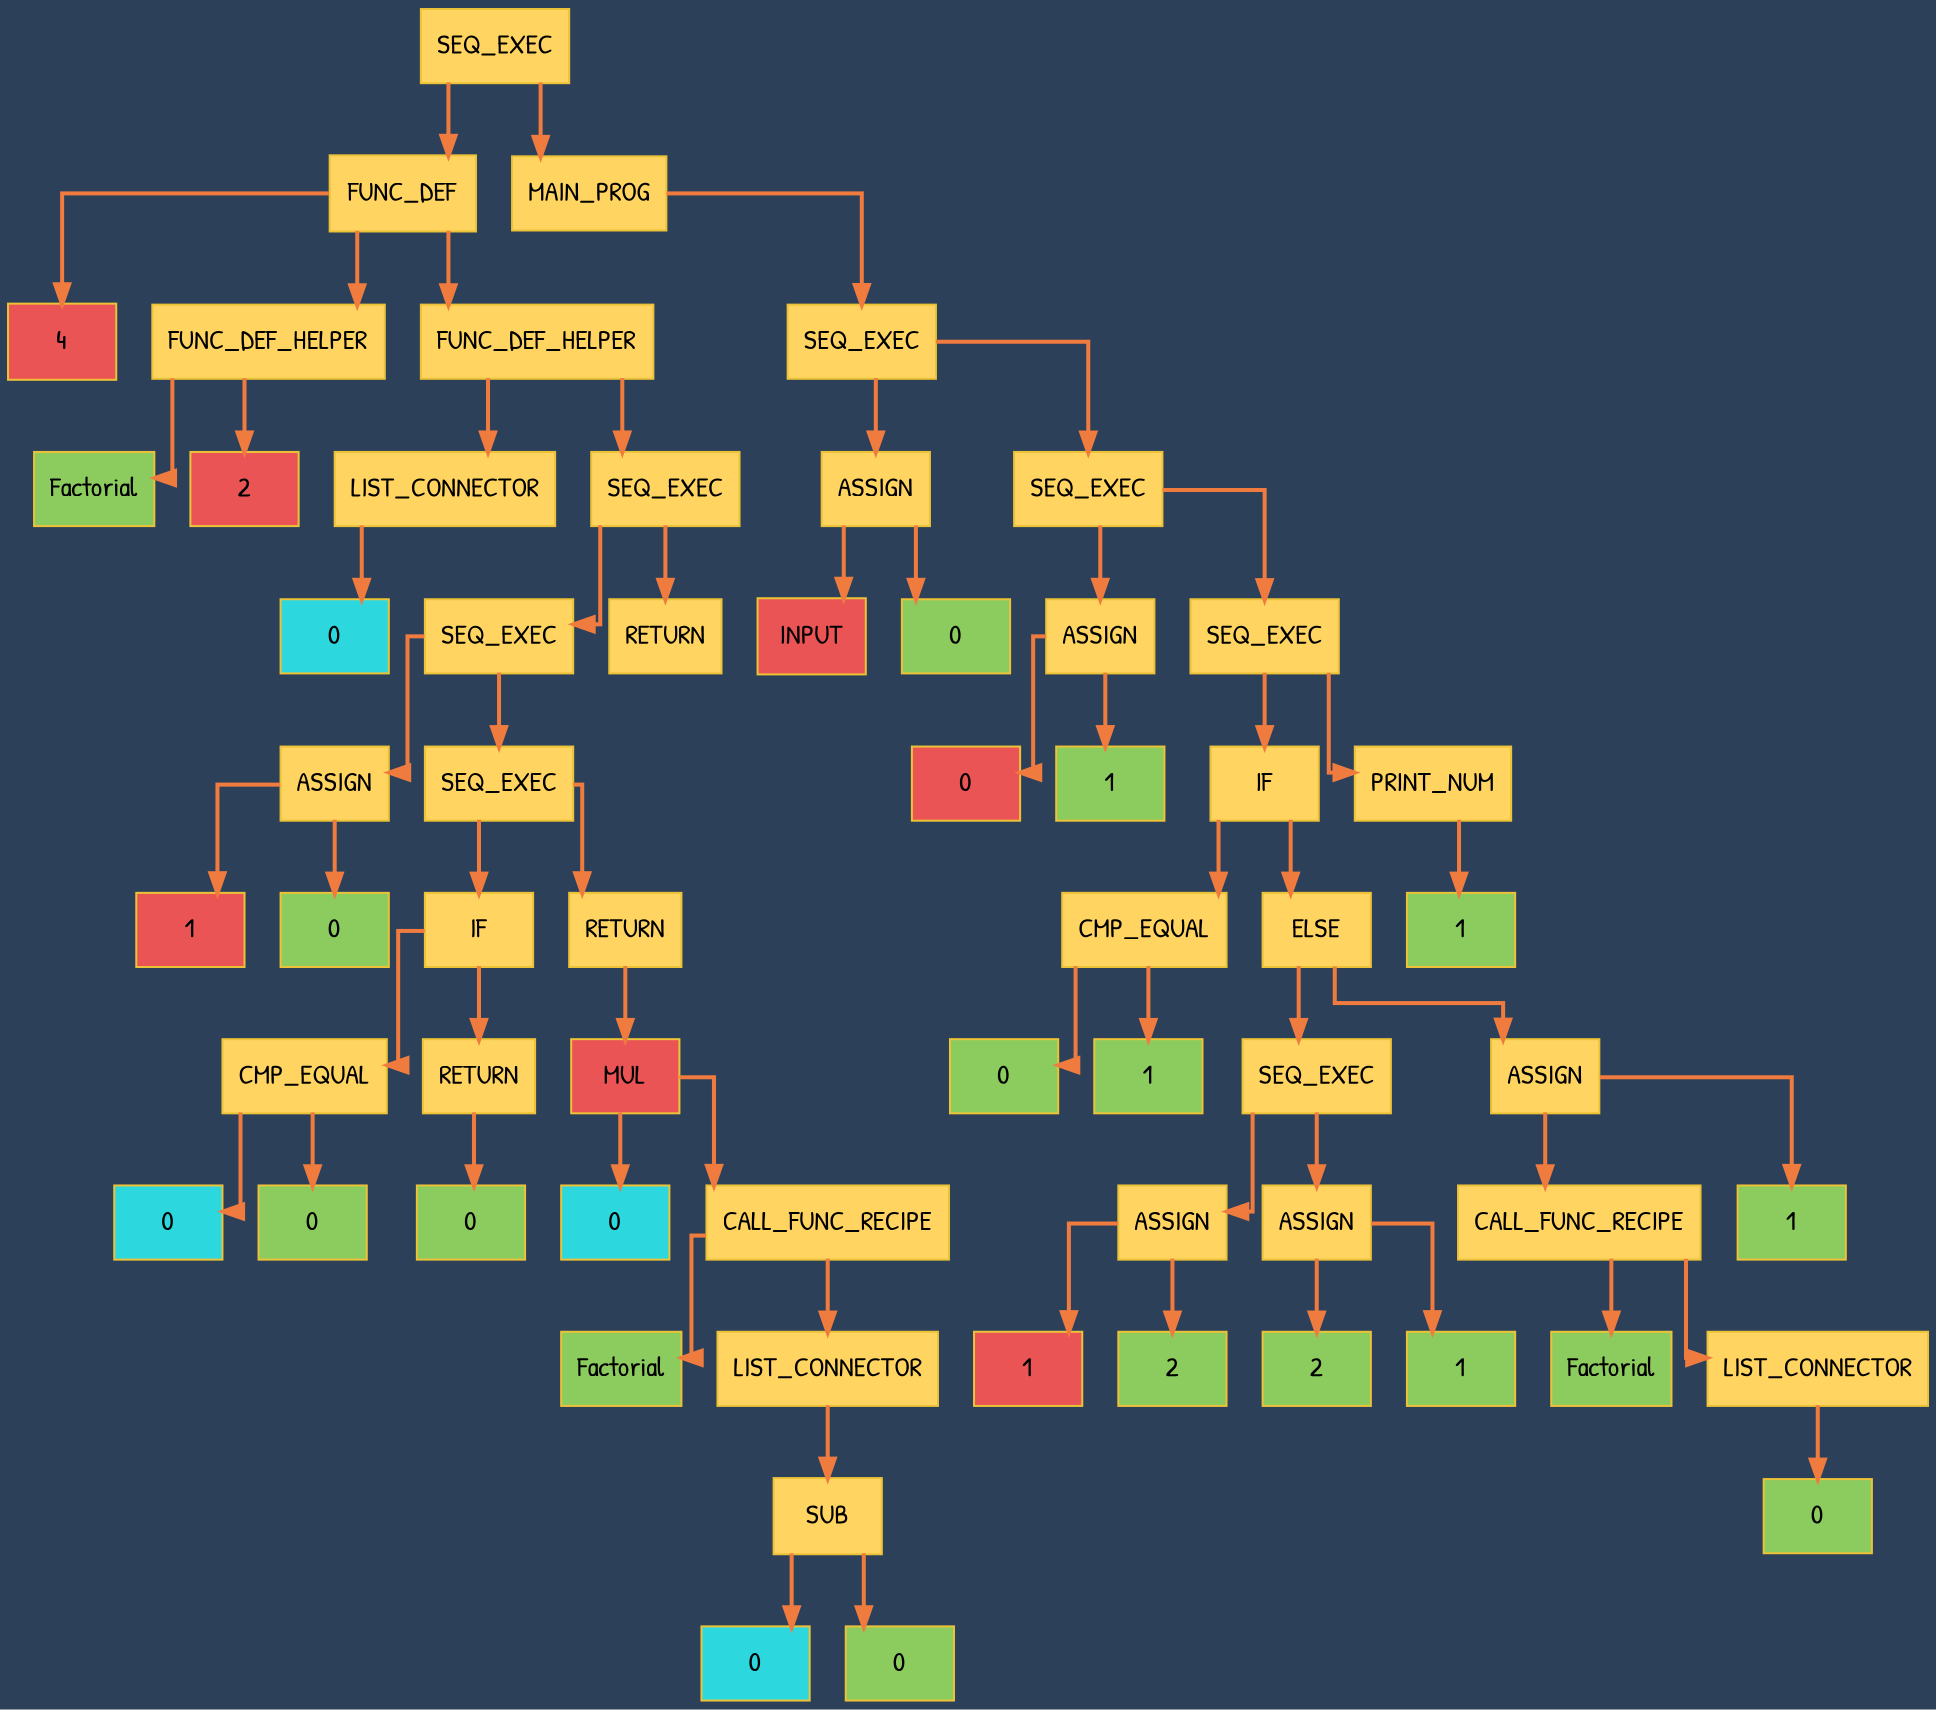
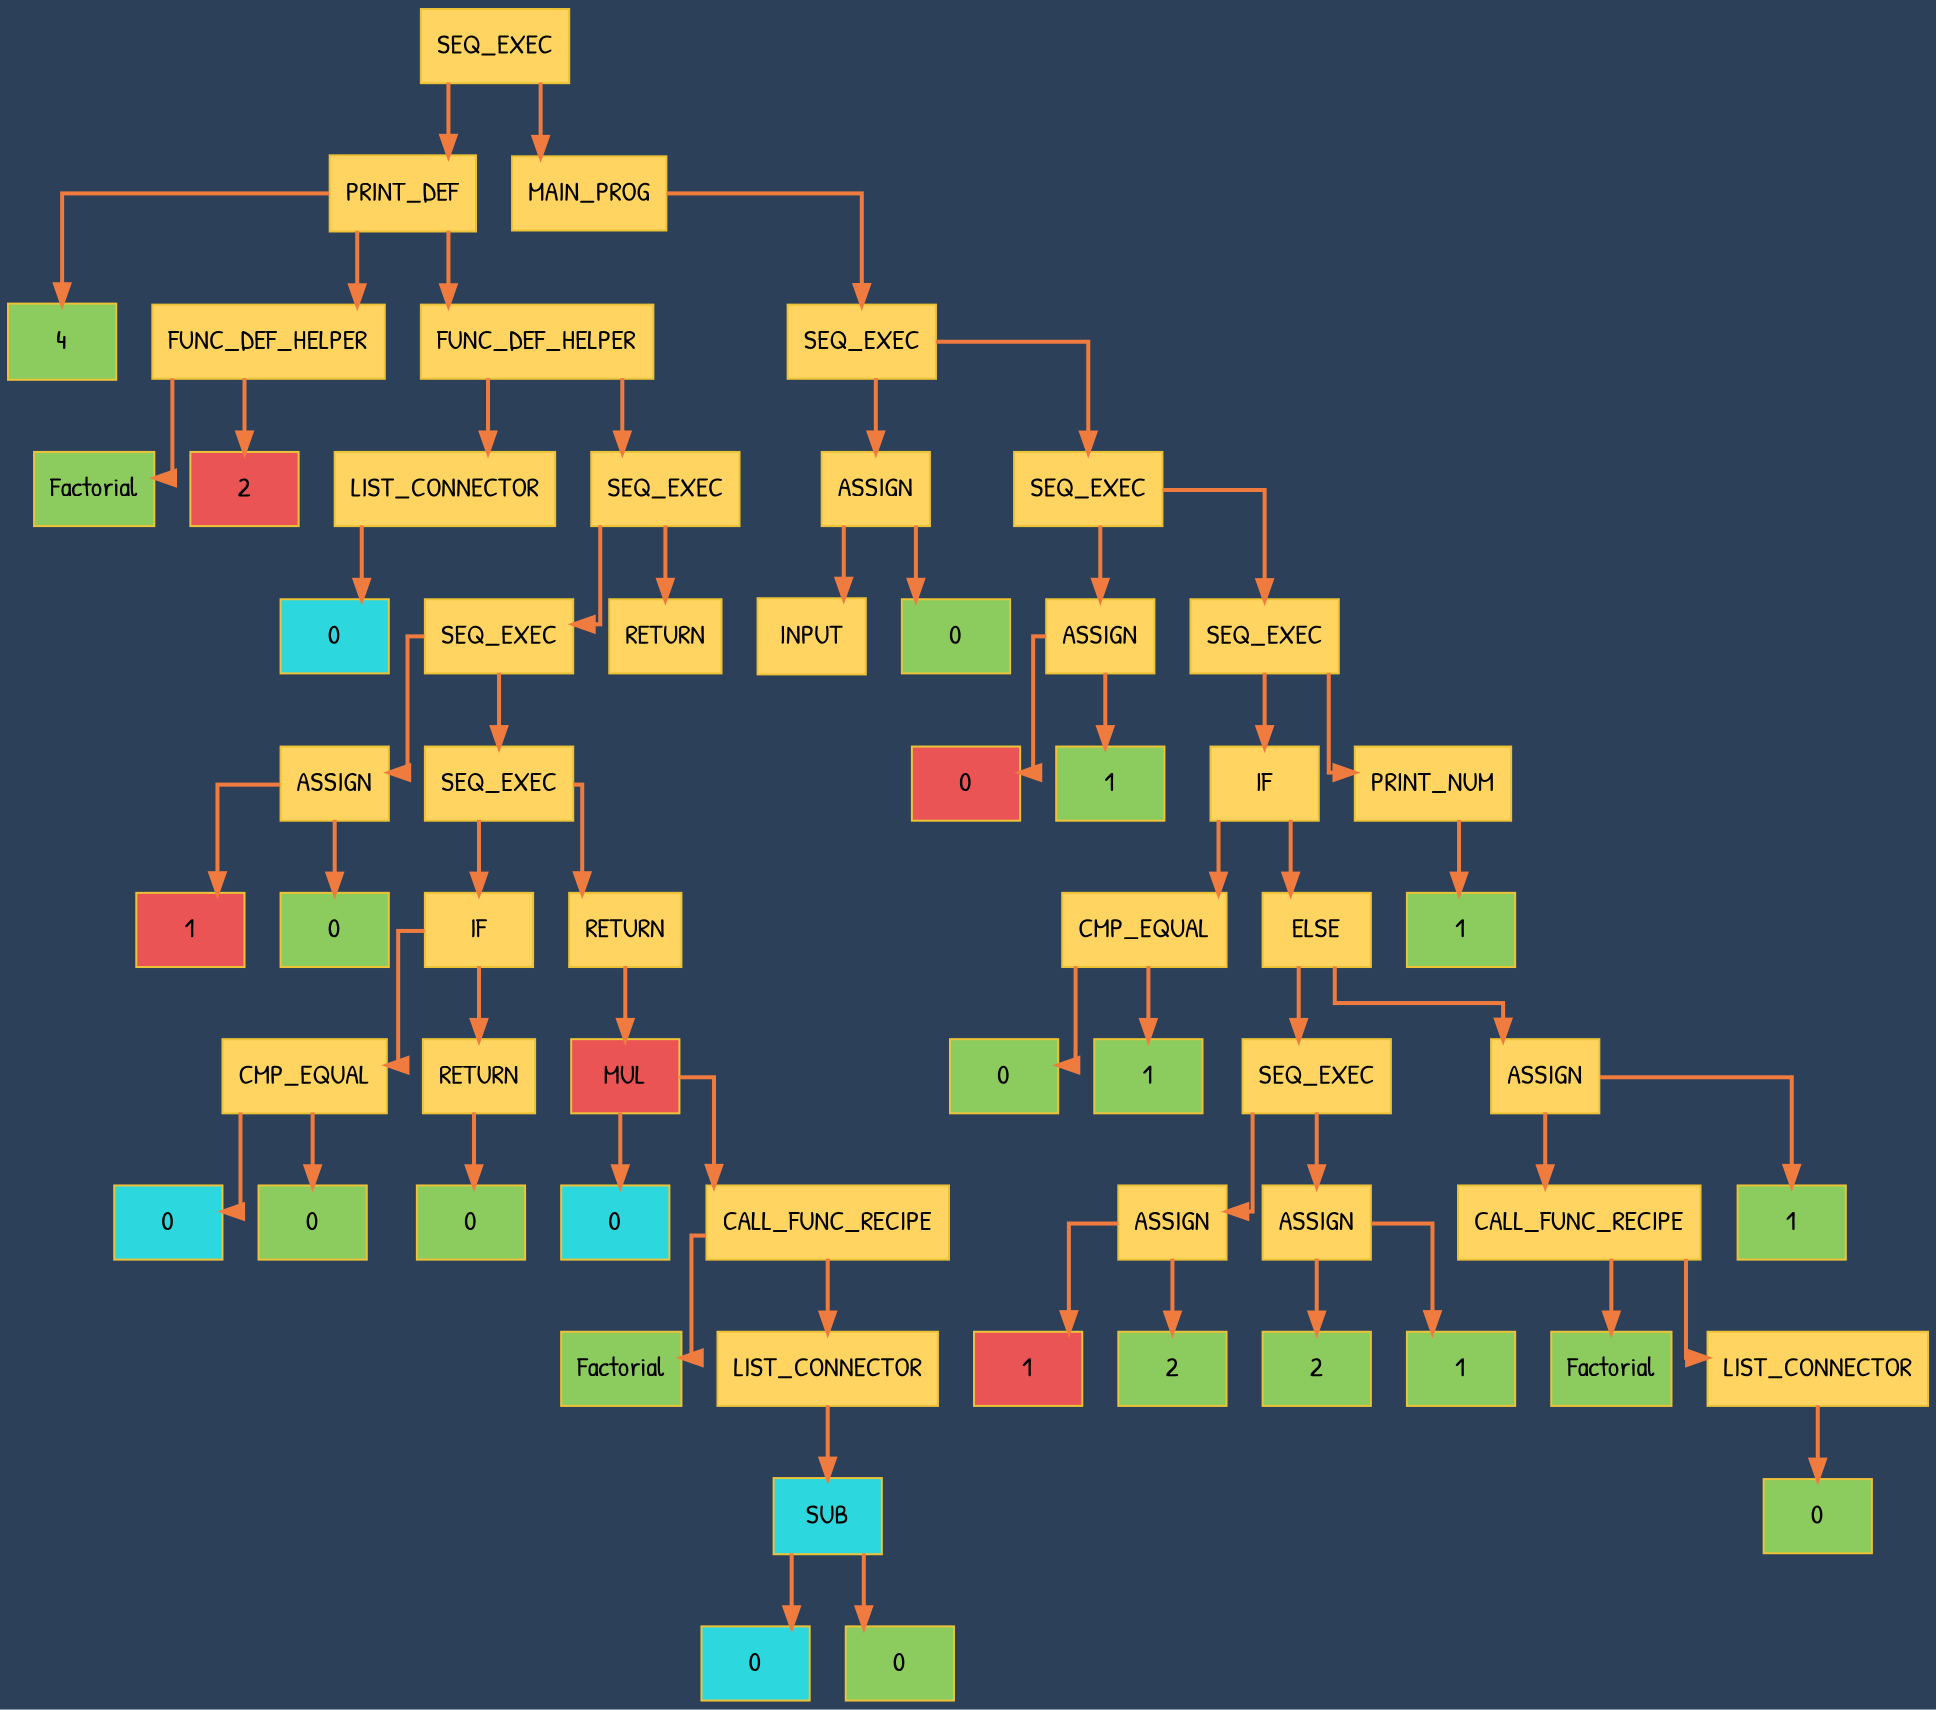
(403, 193) -> (403, 193)
(62, 342) -> (62, 342)
(812, 636) -> (812, 636)
(828, 1516) -> (828, 1516)
